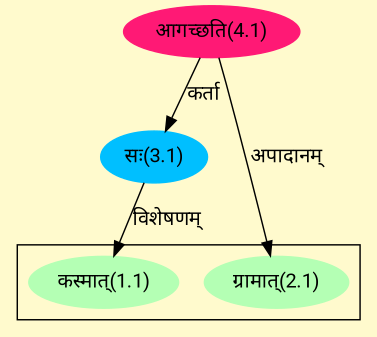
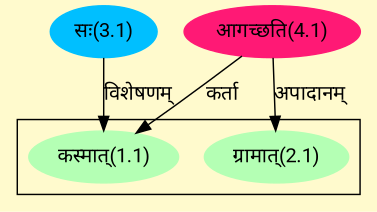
(186, 88) -> (195, 91)
